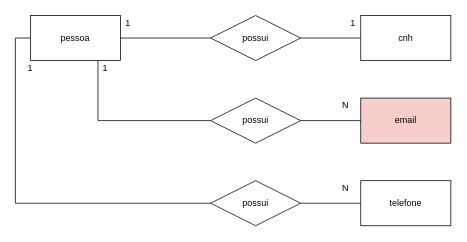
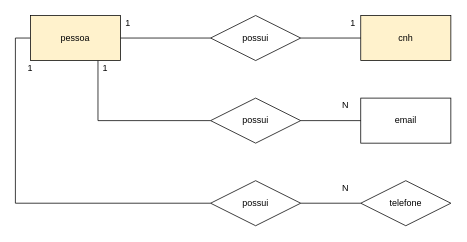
(75, 38) -> (75, 38)
(405, 38) -> (405, 38)
(405, 120) -> (405, 120)
(405, 203) -> (405, 203)
